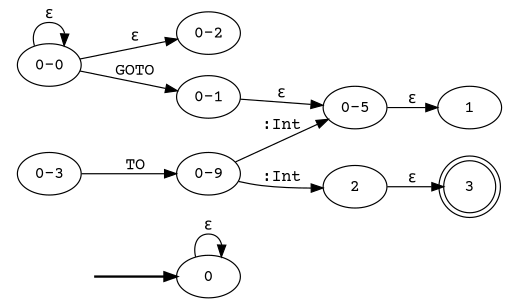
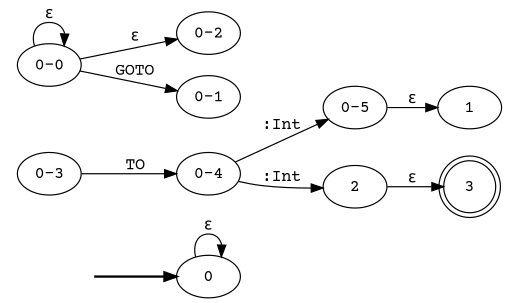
(276, 102) -> none
(208, 174) -> (208, 174)
